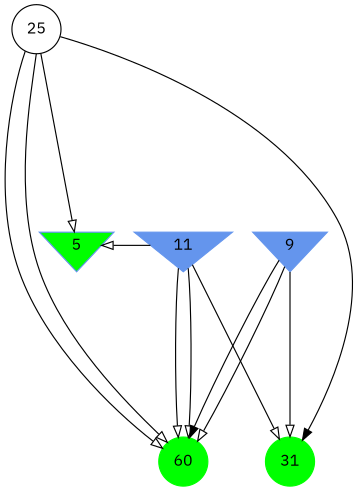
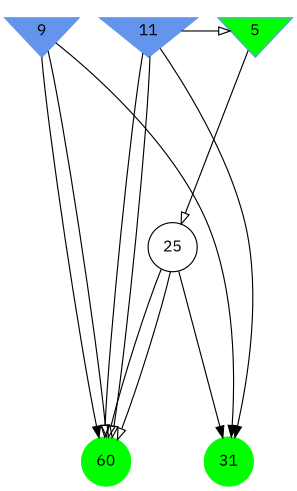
(57, 137) -> (218, 128)
(227, 334) -> (246, 228)
(290, 348) -> (200, 209)
